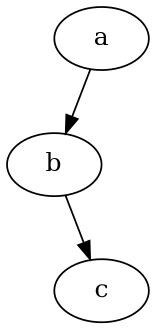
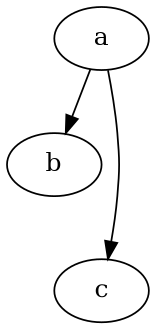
(75, 219) -> (119, 156)
